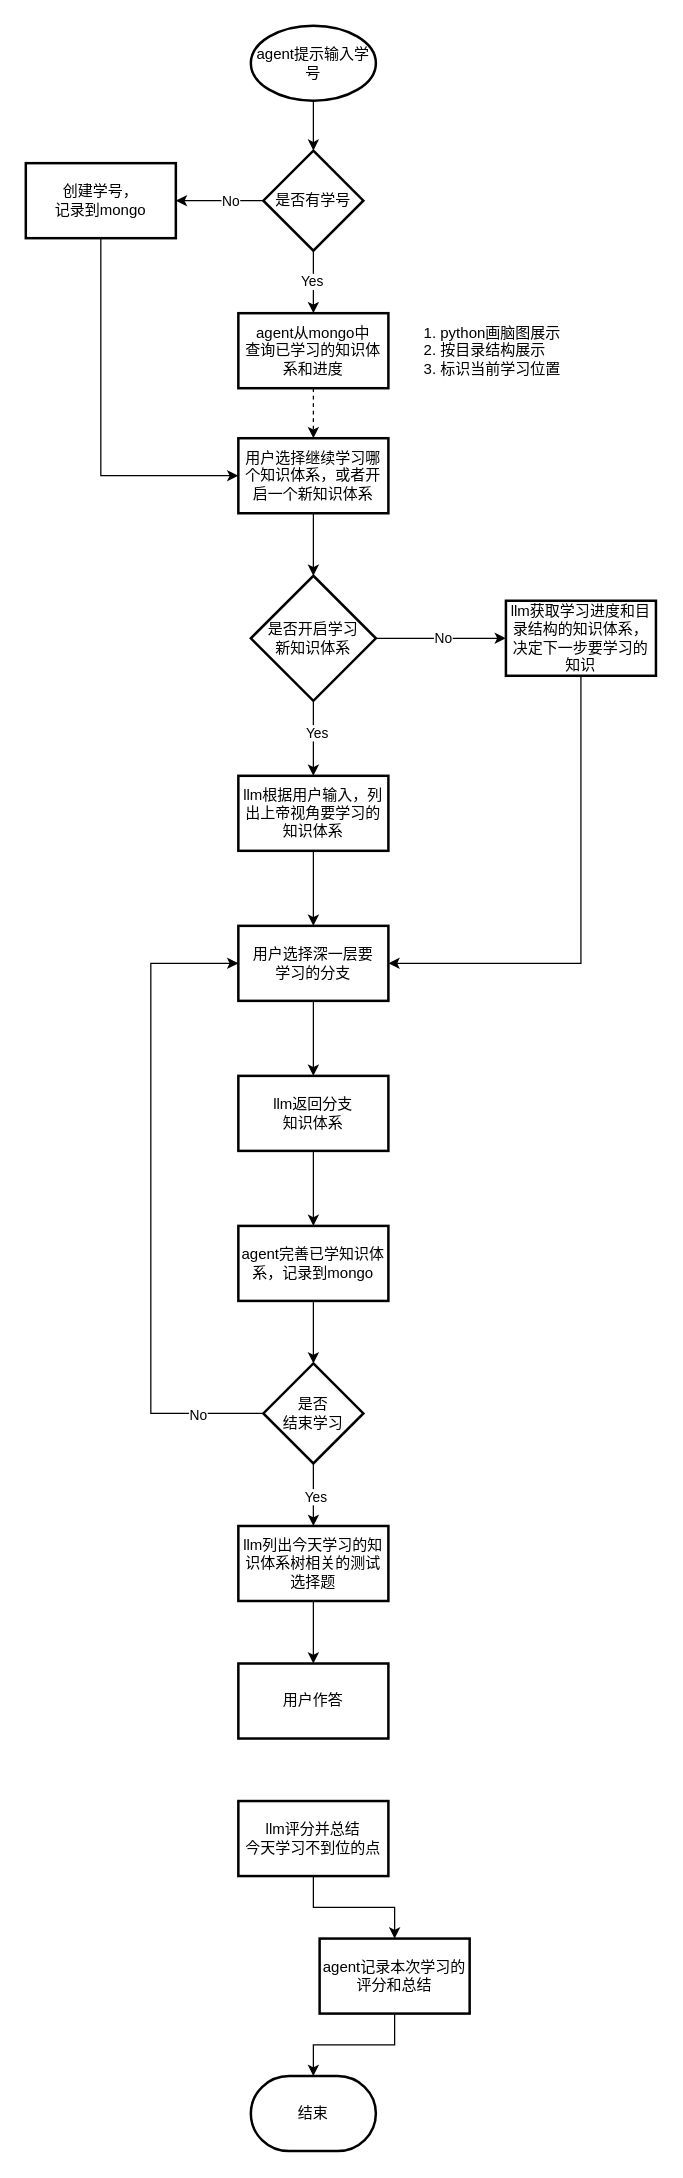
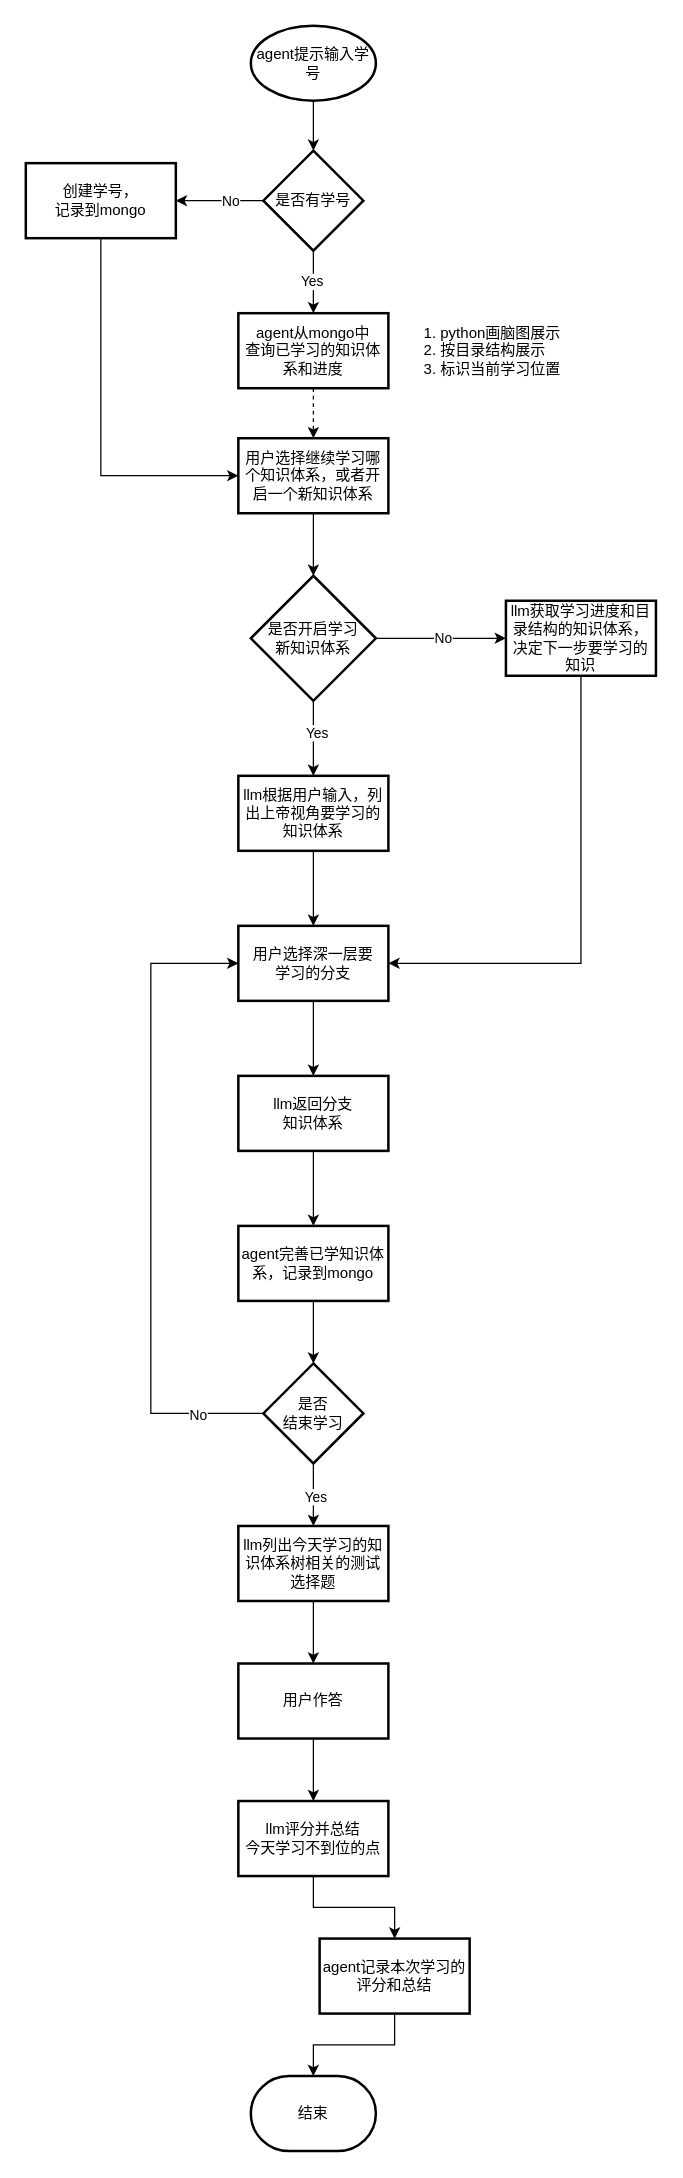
none -> (313, 1765)
